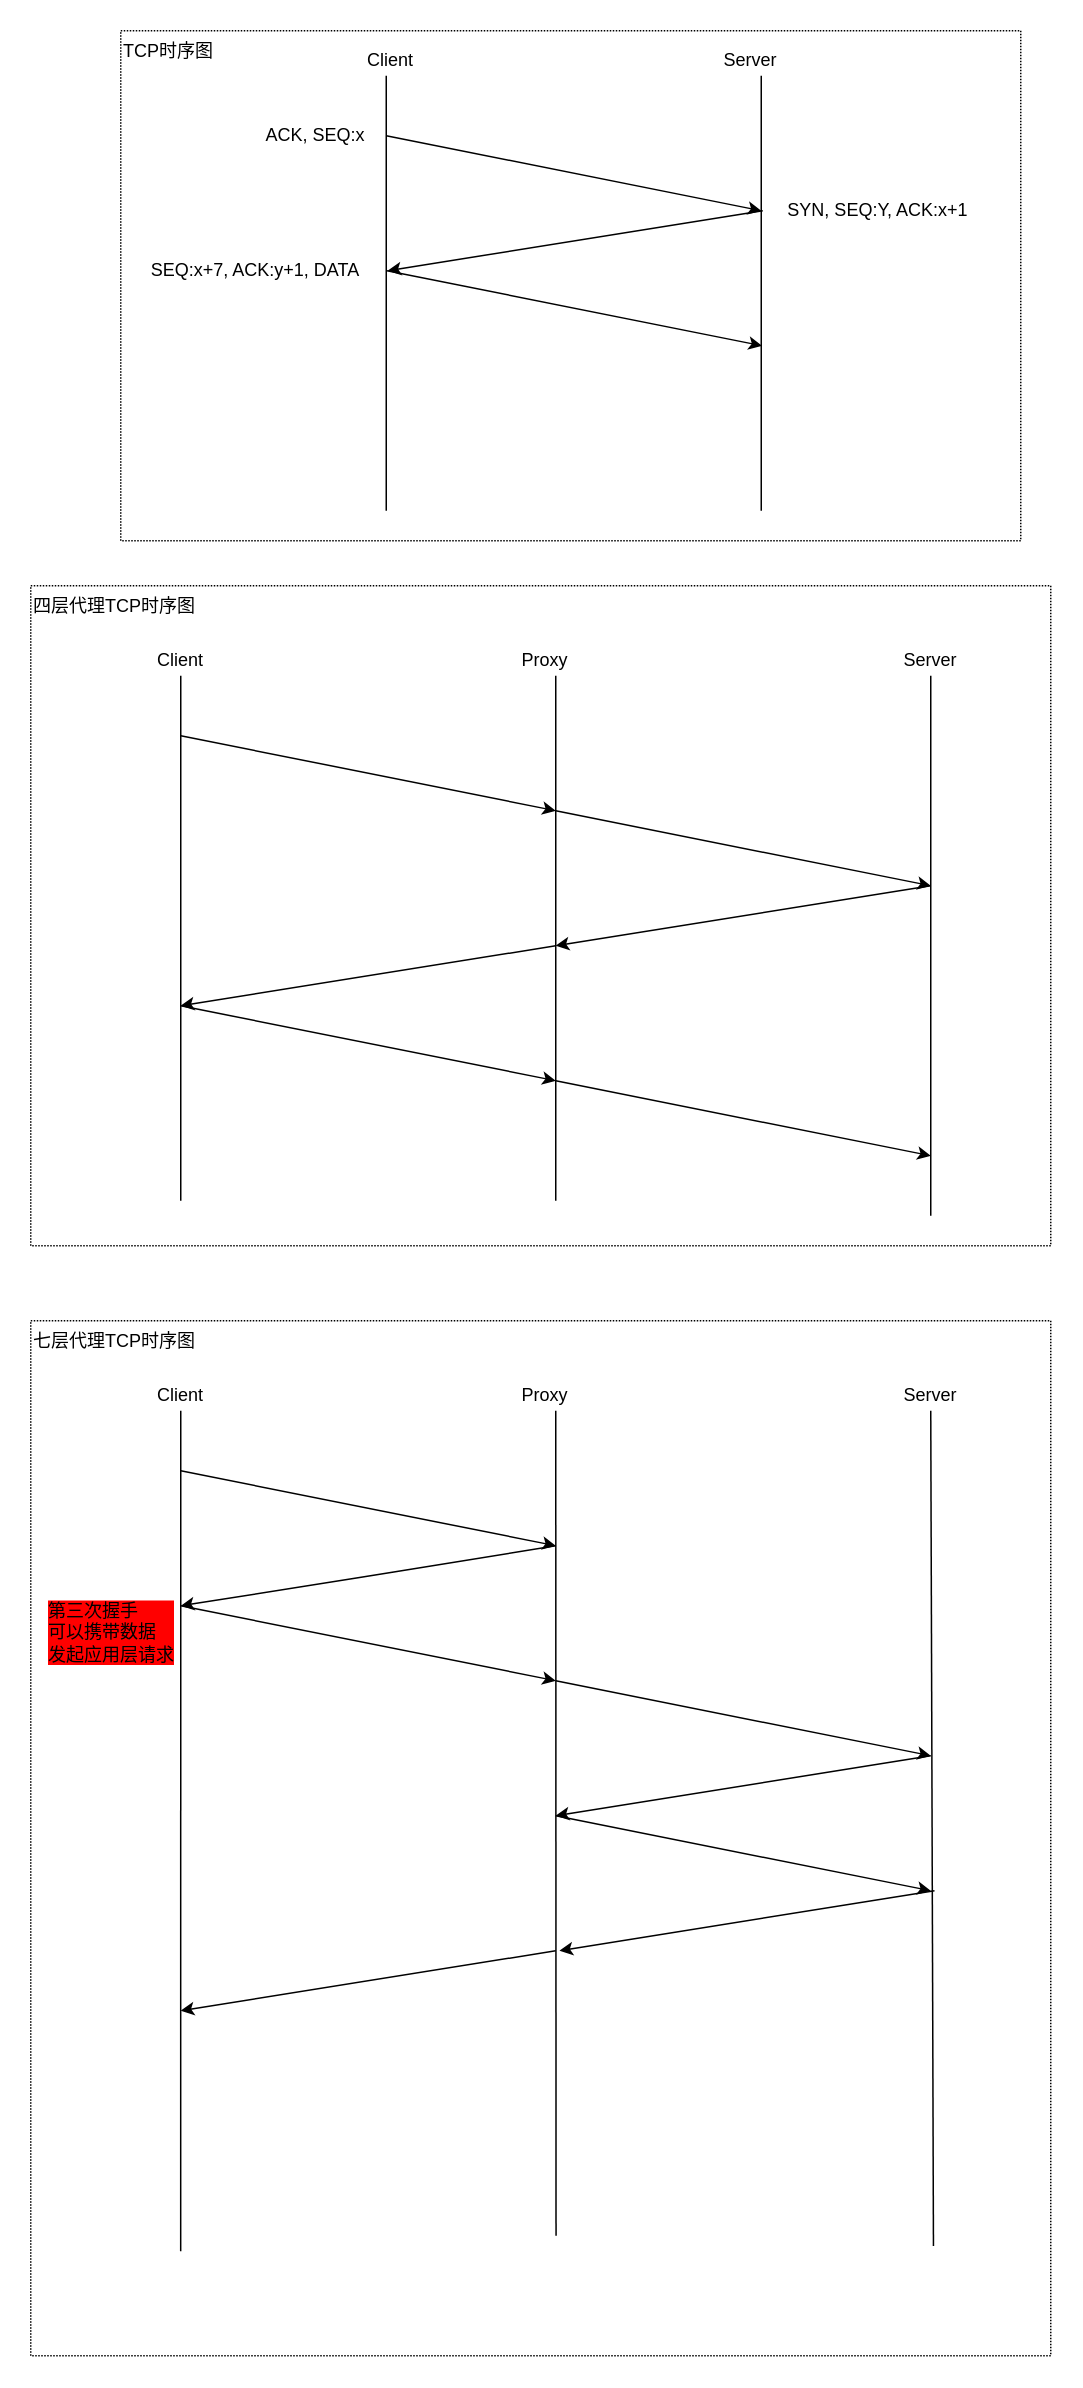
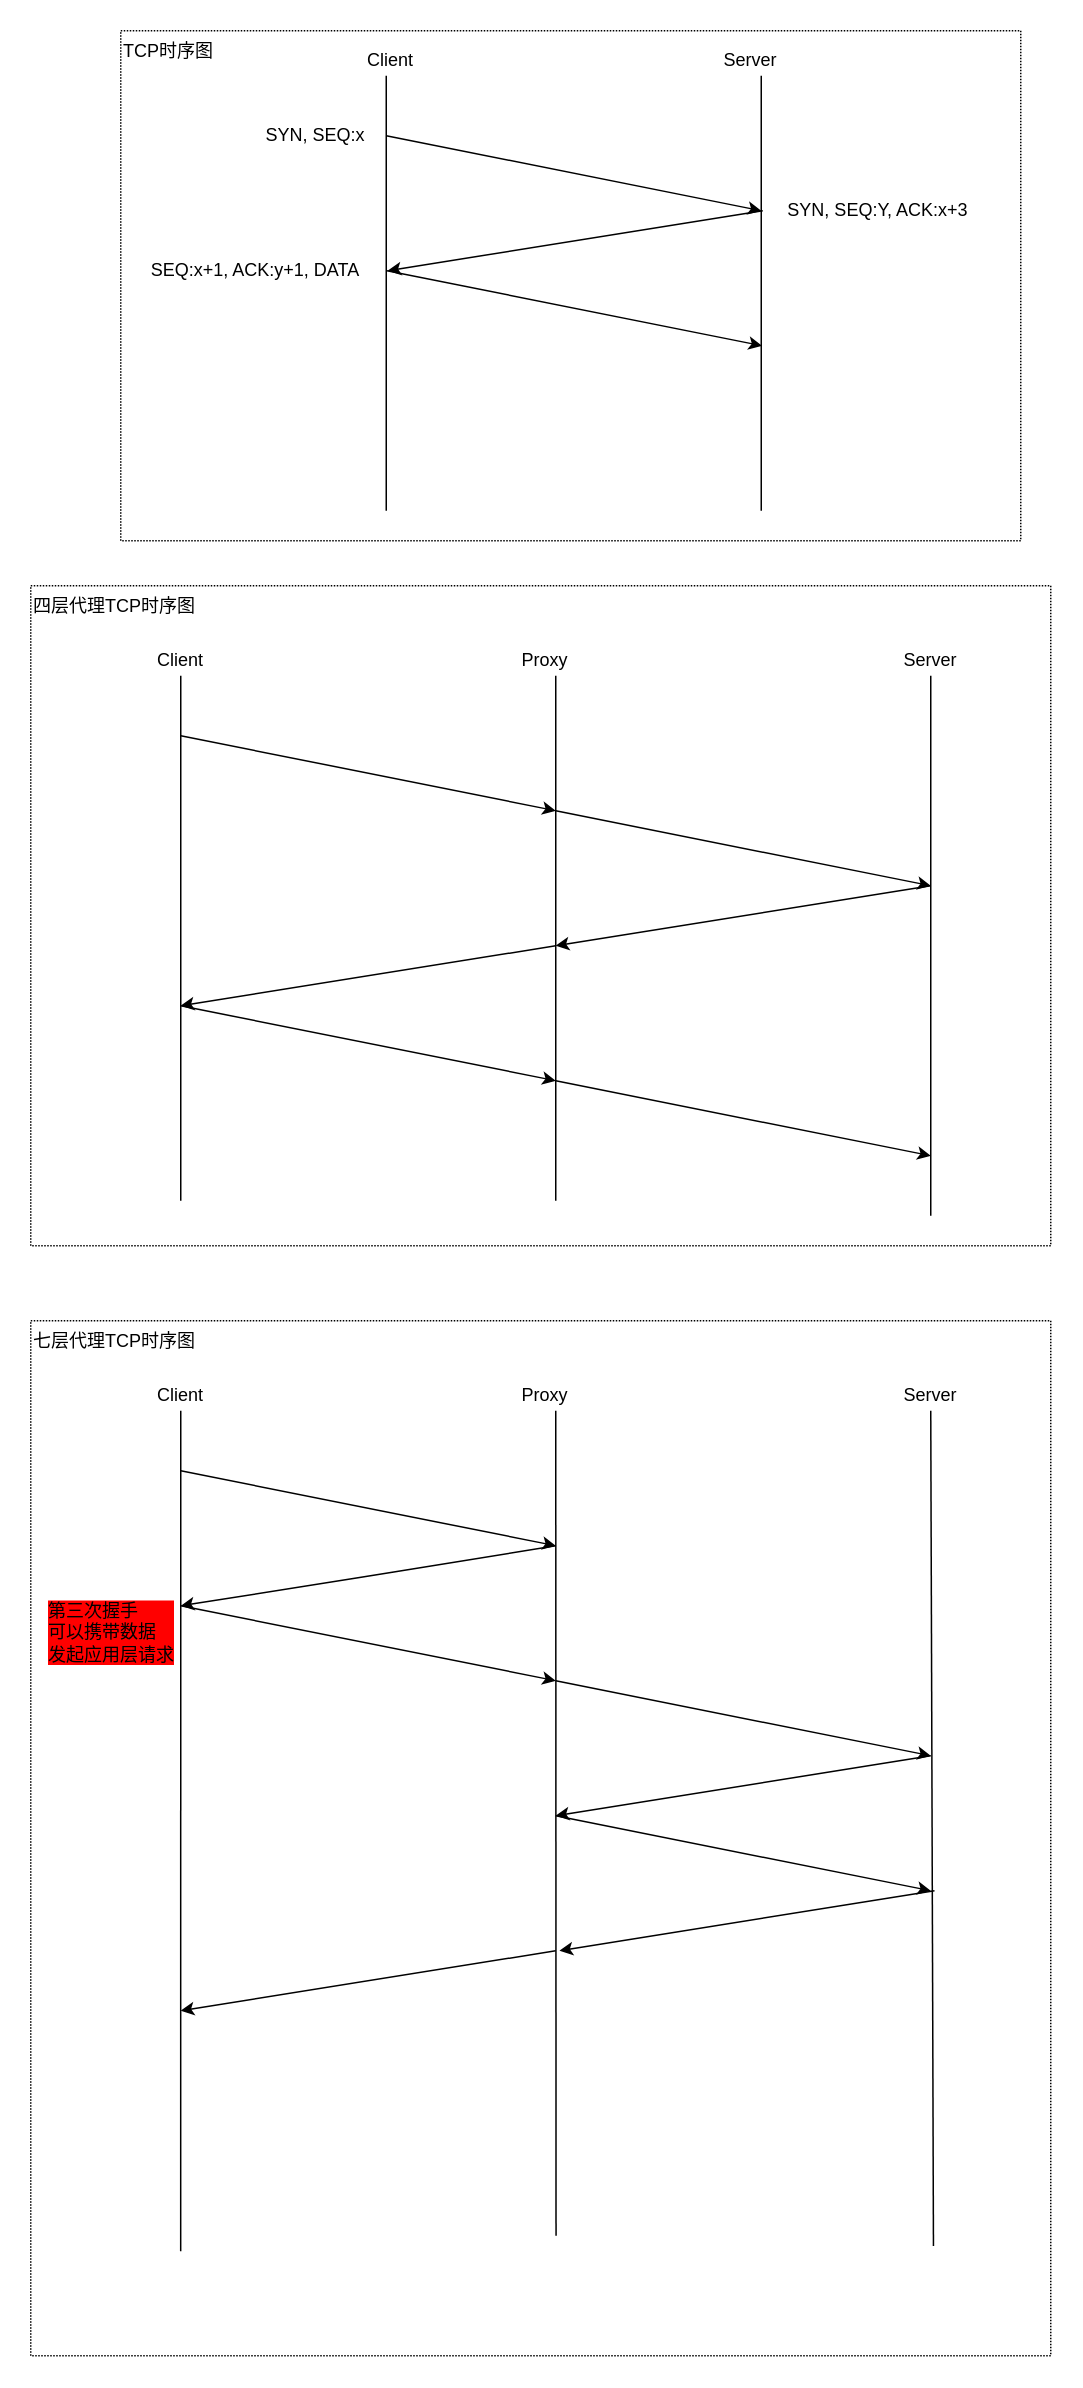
(316, 136) -> (316, 136)
(878, 211) -> (878, 211)
(256, 271) -> (256, 271)
